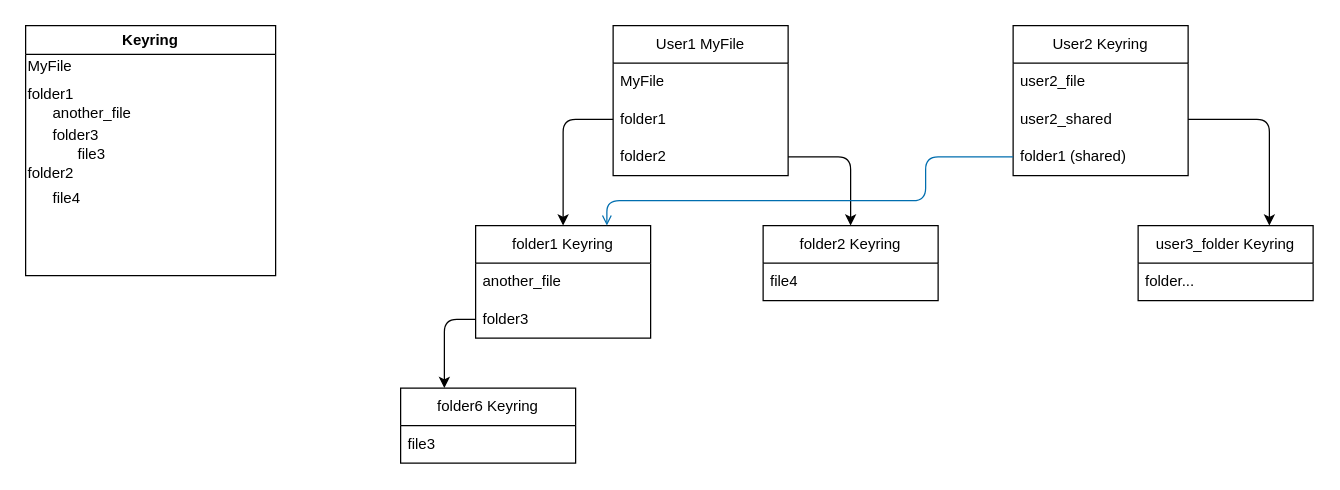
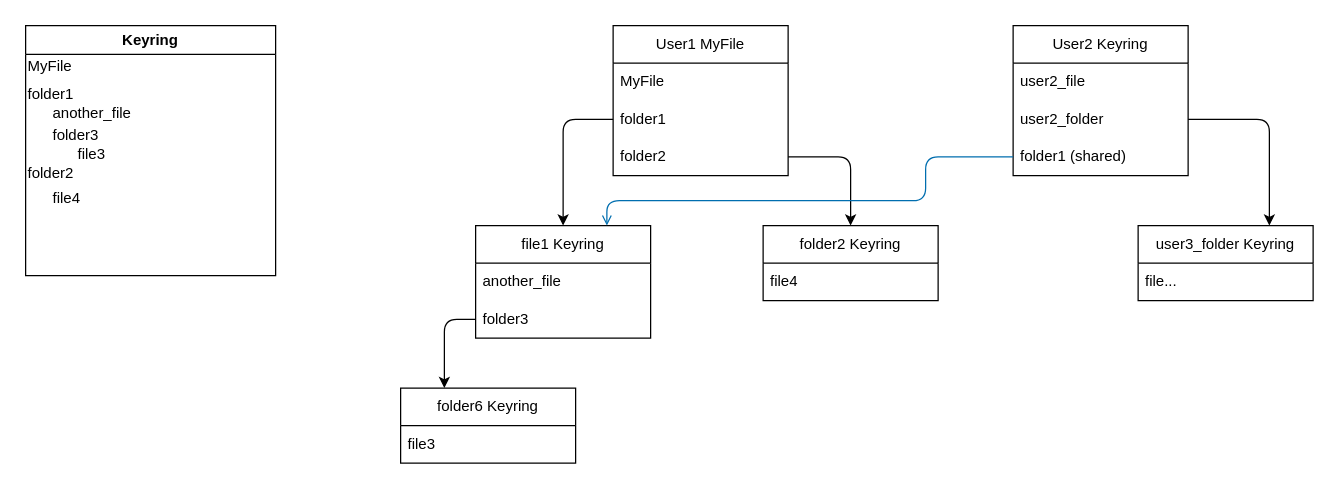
(1071, 119) -> (1069, 119)
(563, 244) -> (563, 244)
(1176, 282) -> (1165, 282)
